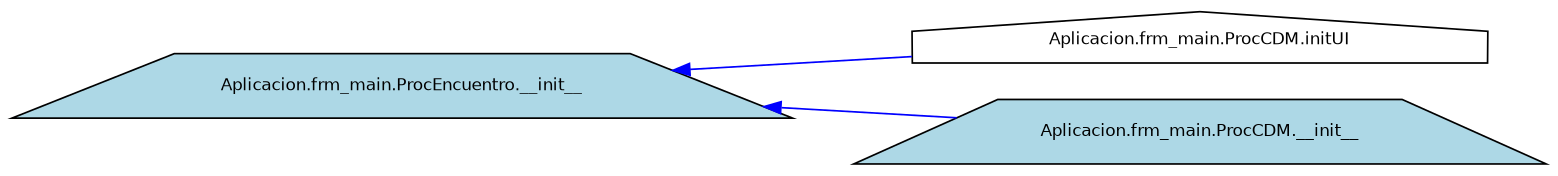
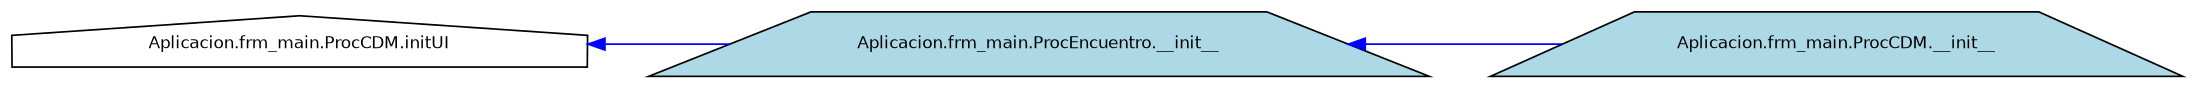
(801, 63) -> (667, 44)
